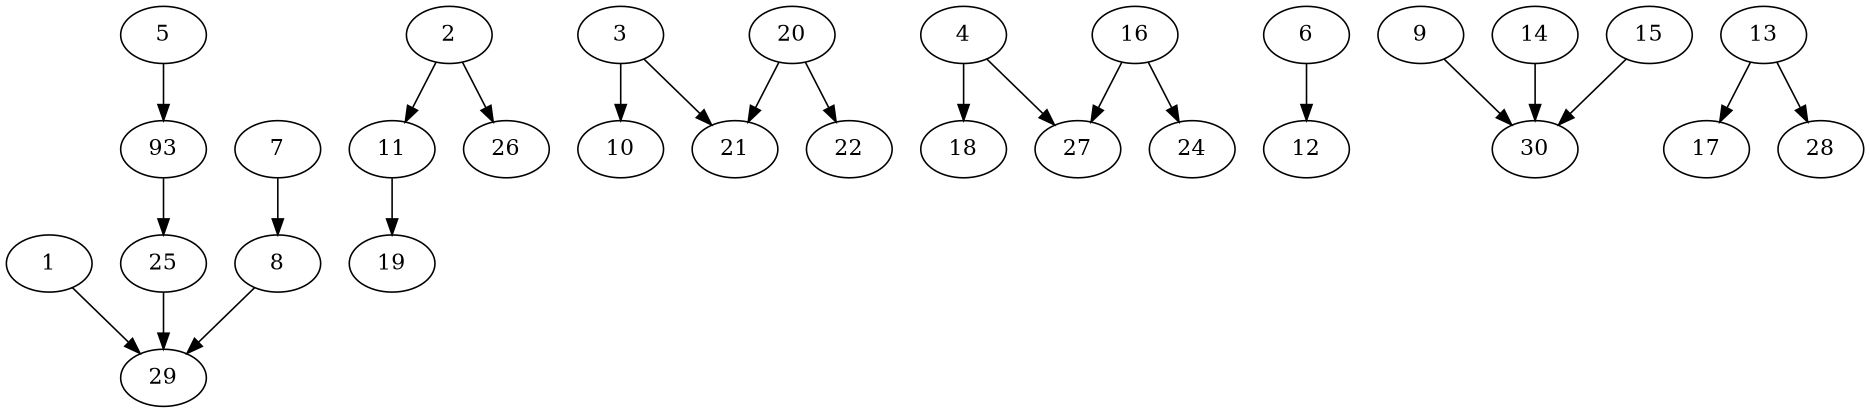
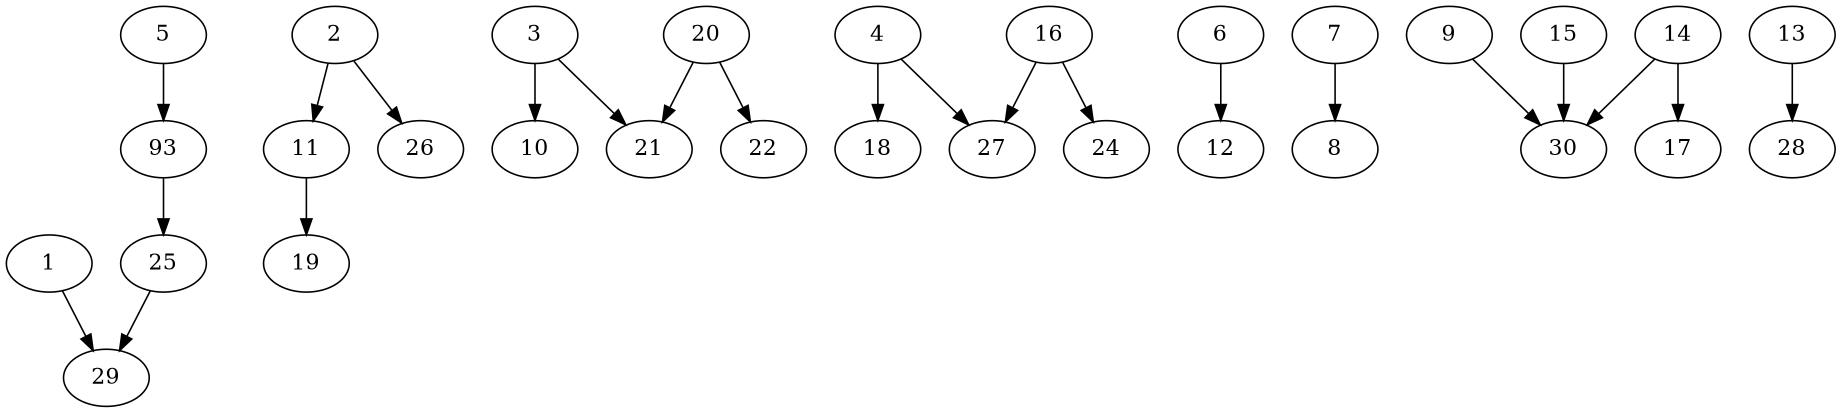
(1739, 85) -> (1678, 84)
(227, 315) -> none
